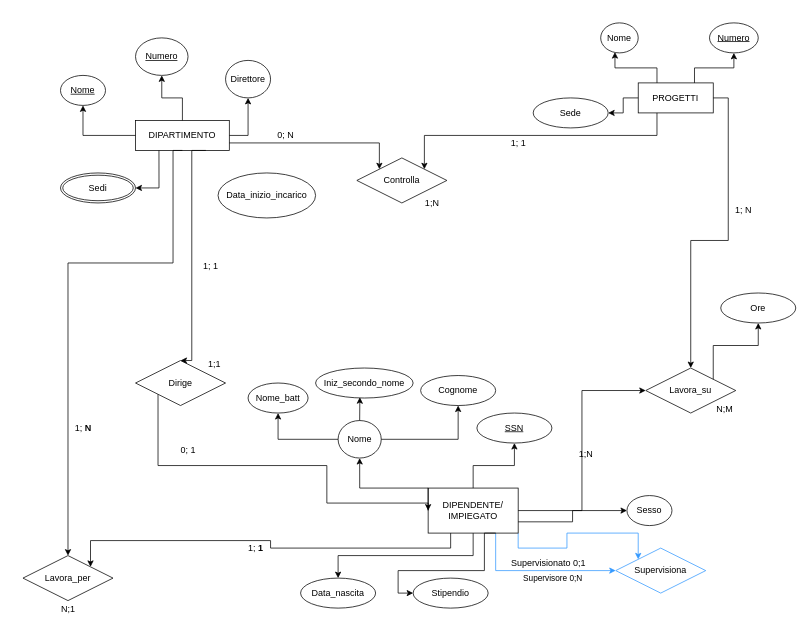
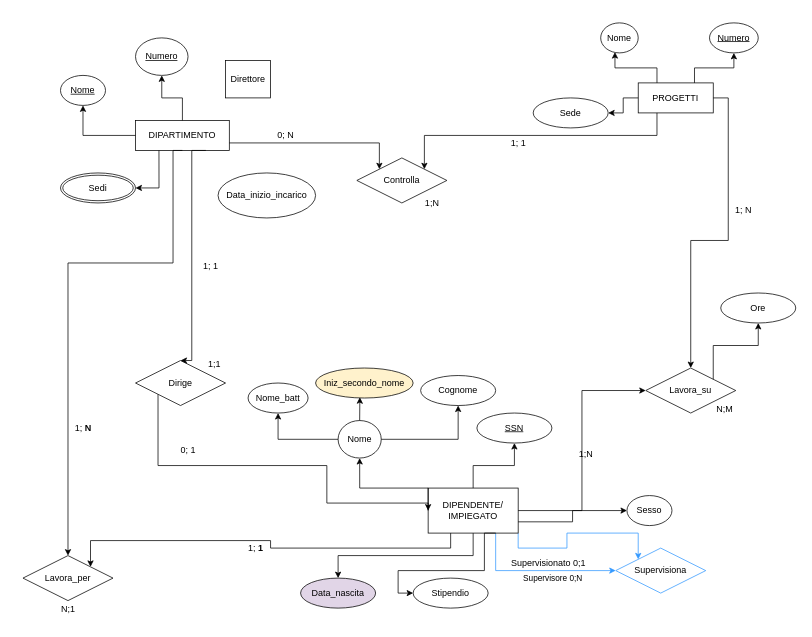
(248, 79) -> (248, 79)
(240, 135) -> none
(364, 383) -> (364, 383)
(338, 593) -> (338, 593)
